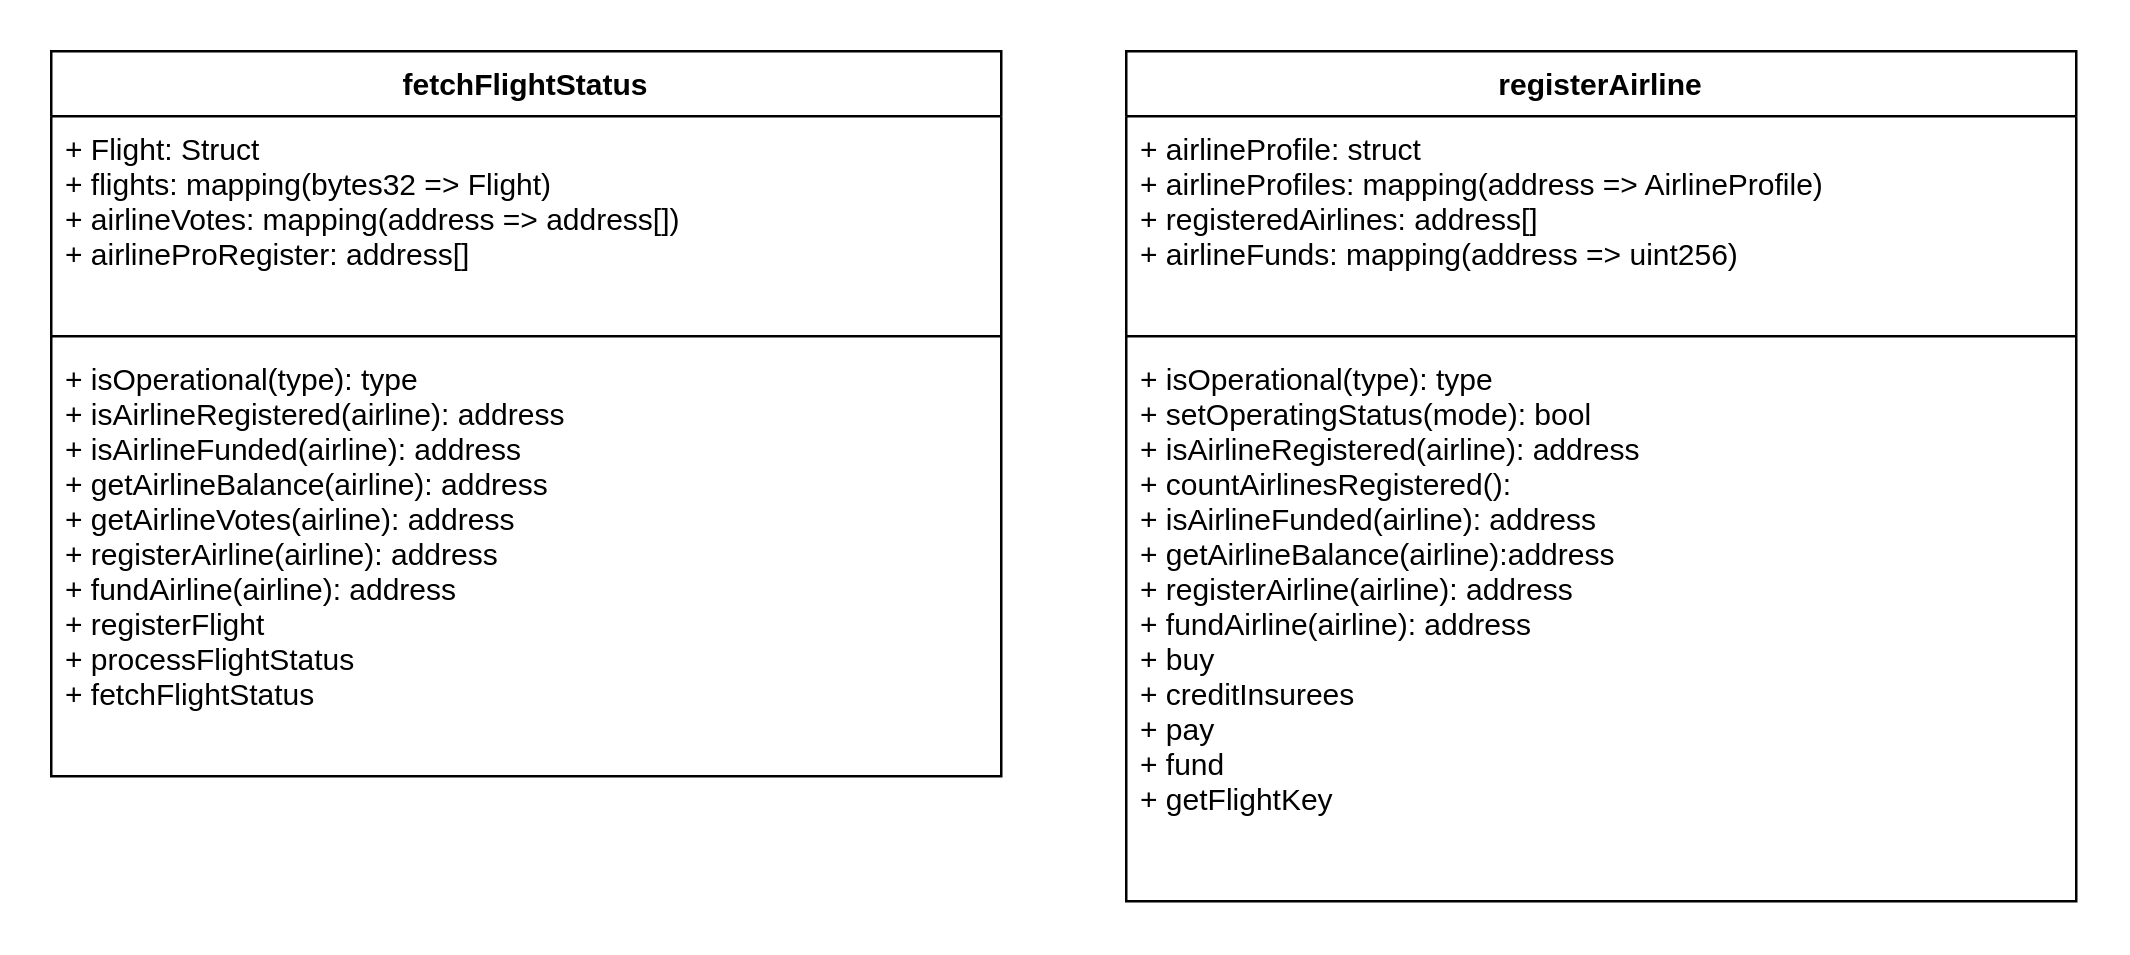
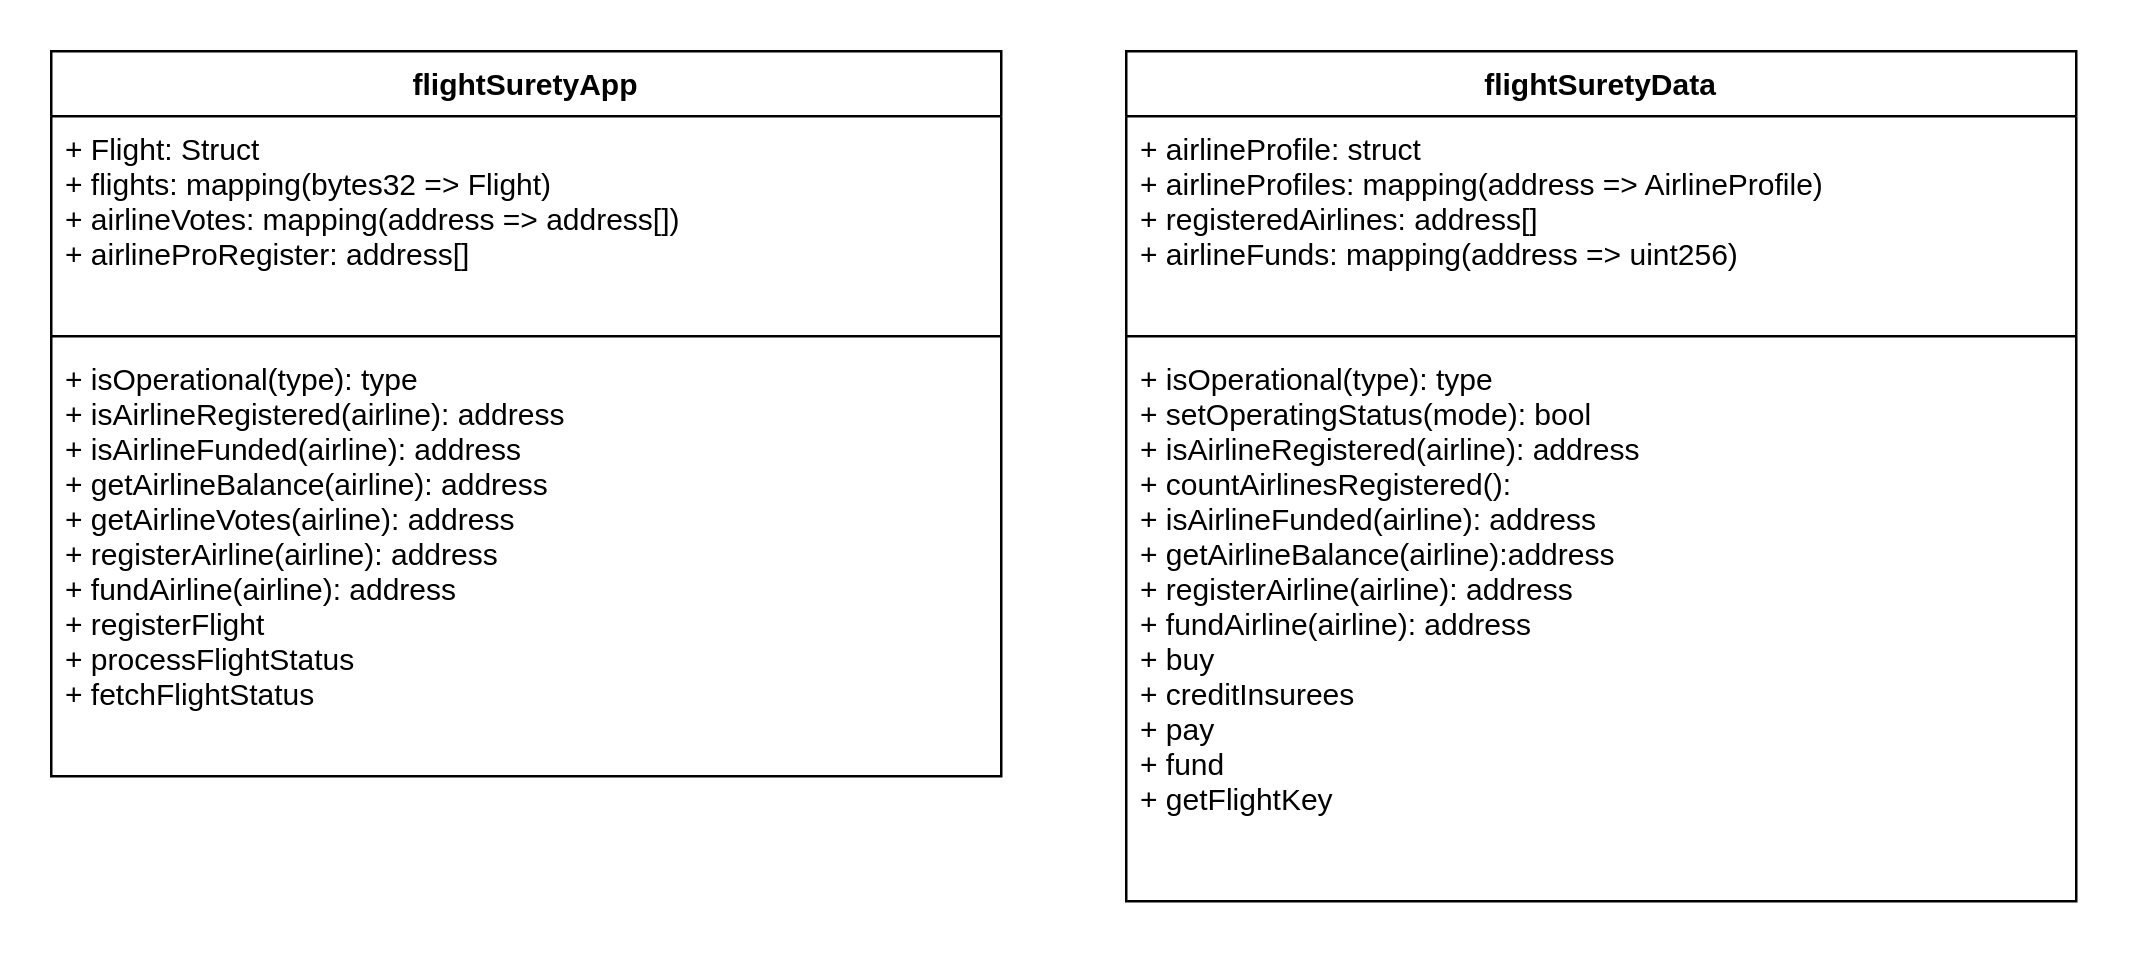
(525, 85) -> (525, 85)
(1600, 85) -> (1600, 85)
